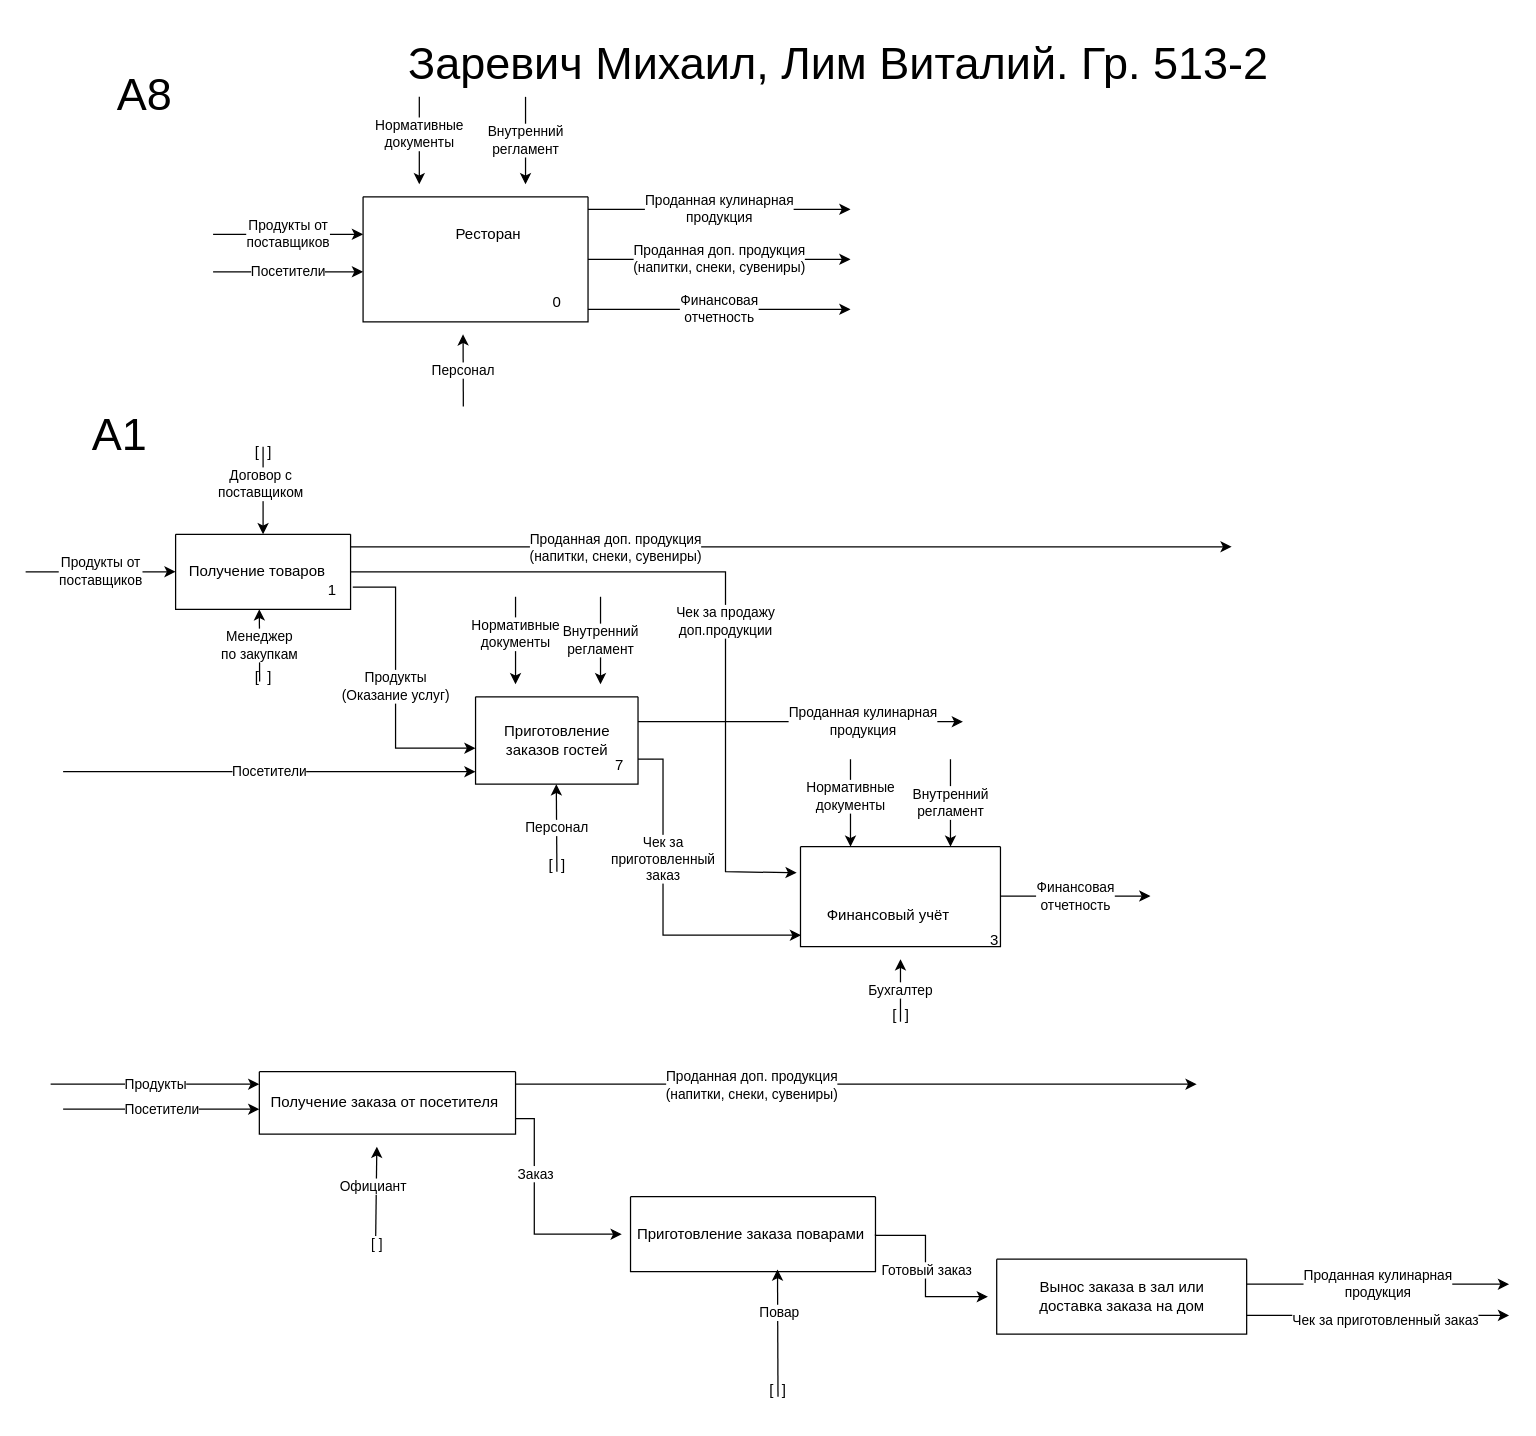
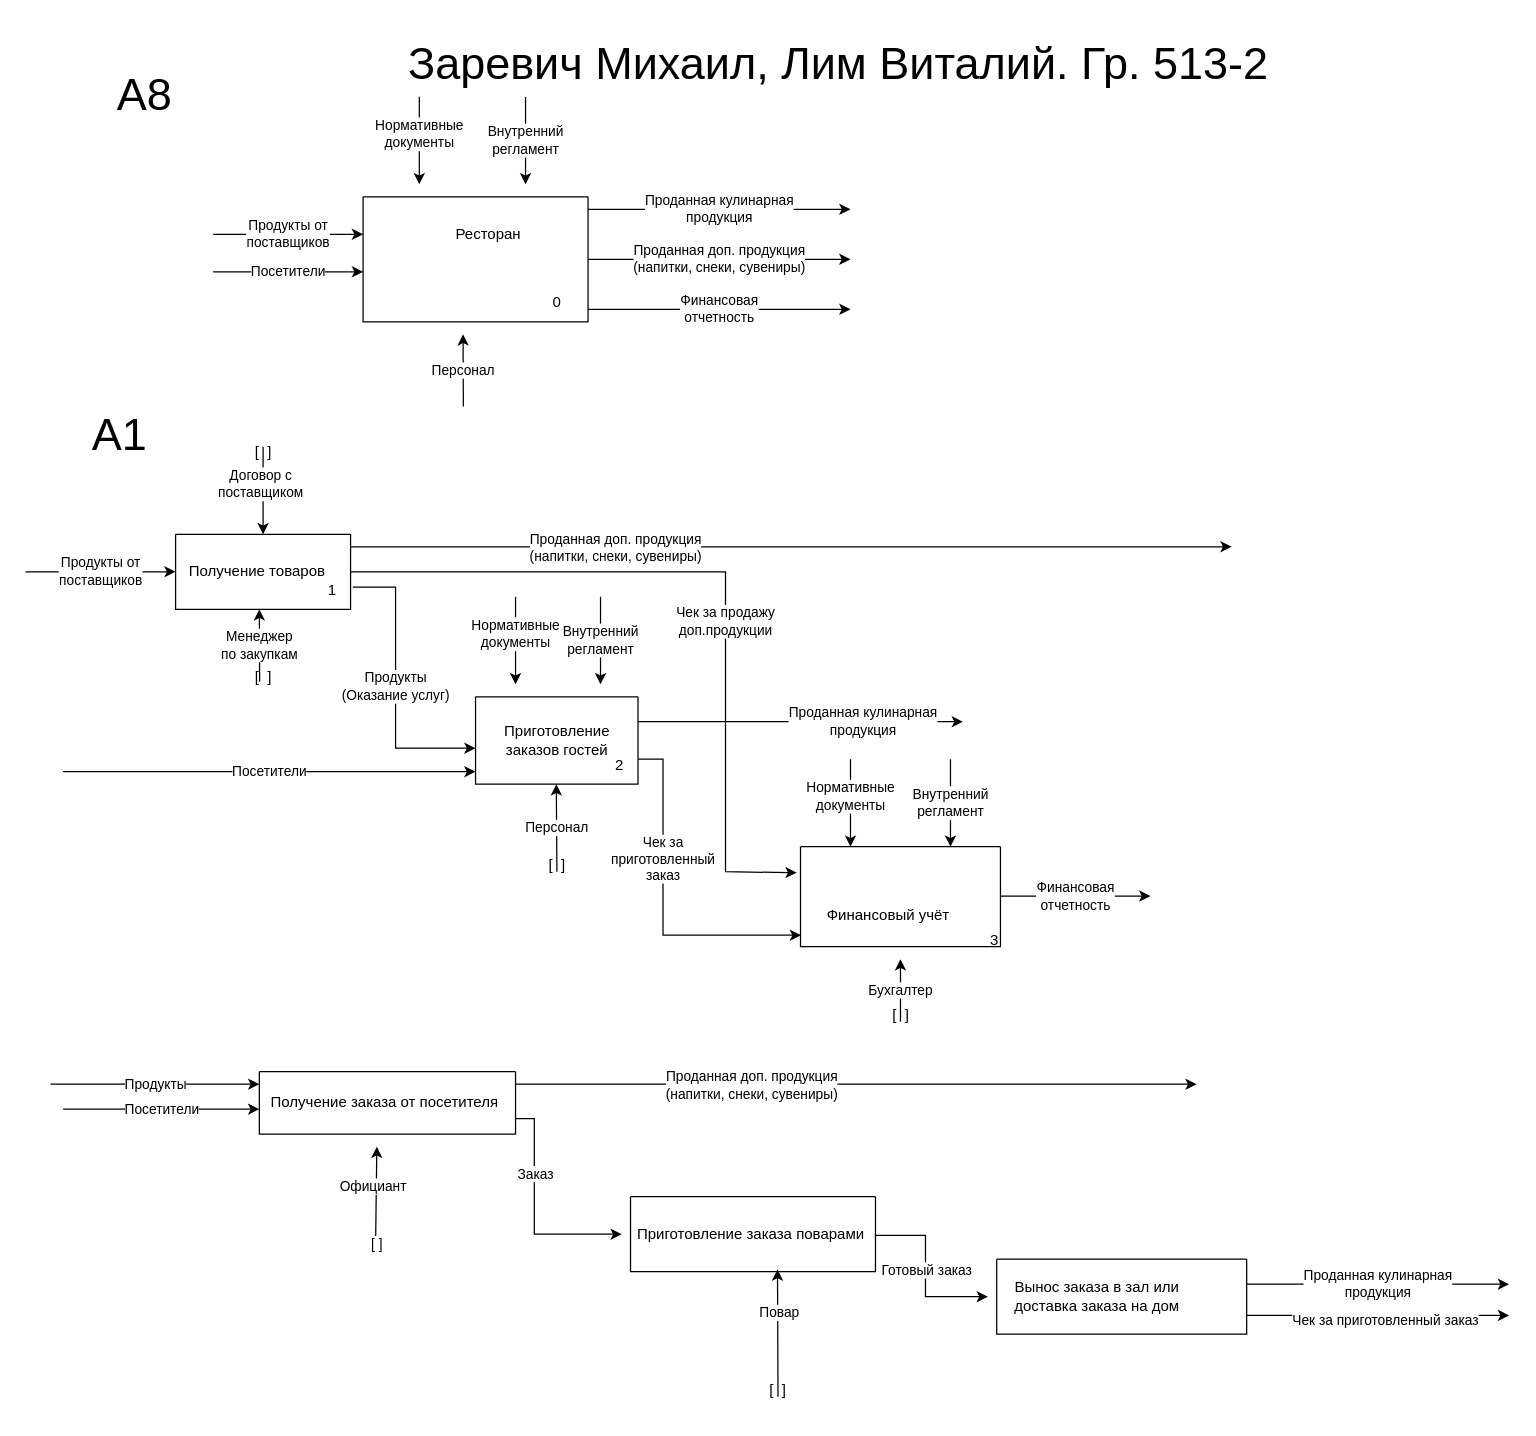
(620, 766) -> (620, 766)
(1122, 1297) -> (1097, 1297)
